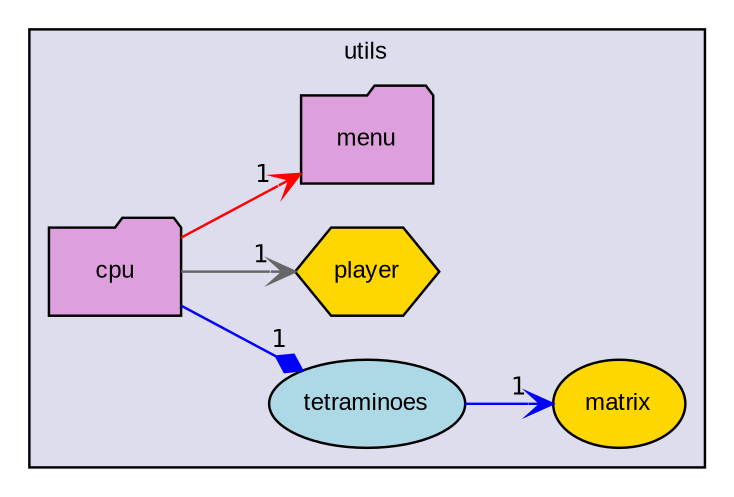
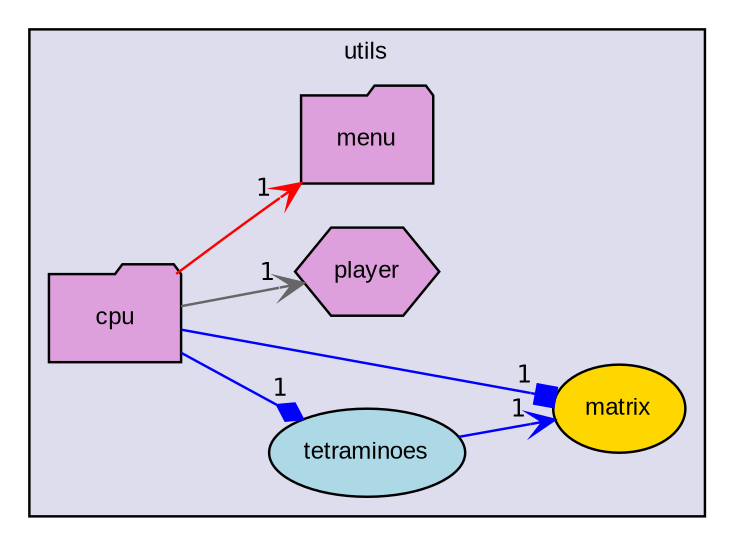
(367, 272) -> (367, 272)
none -> (356, 361)
